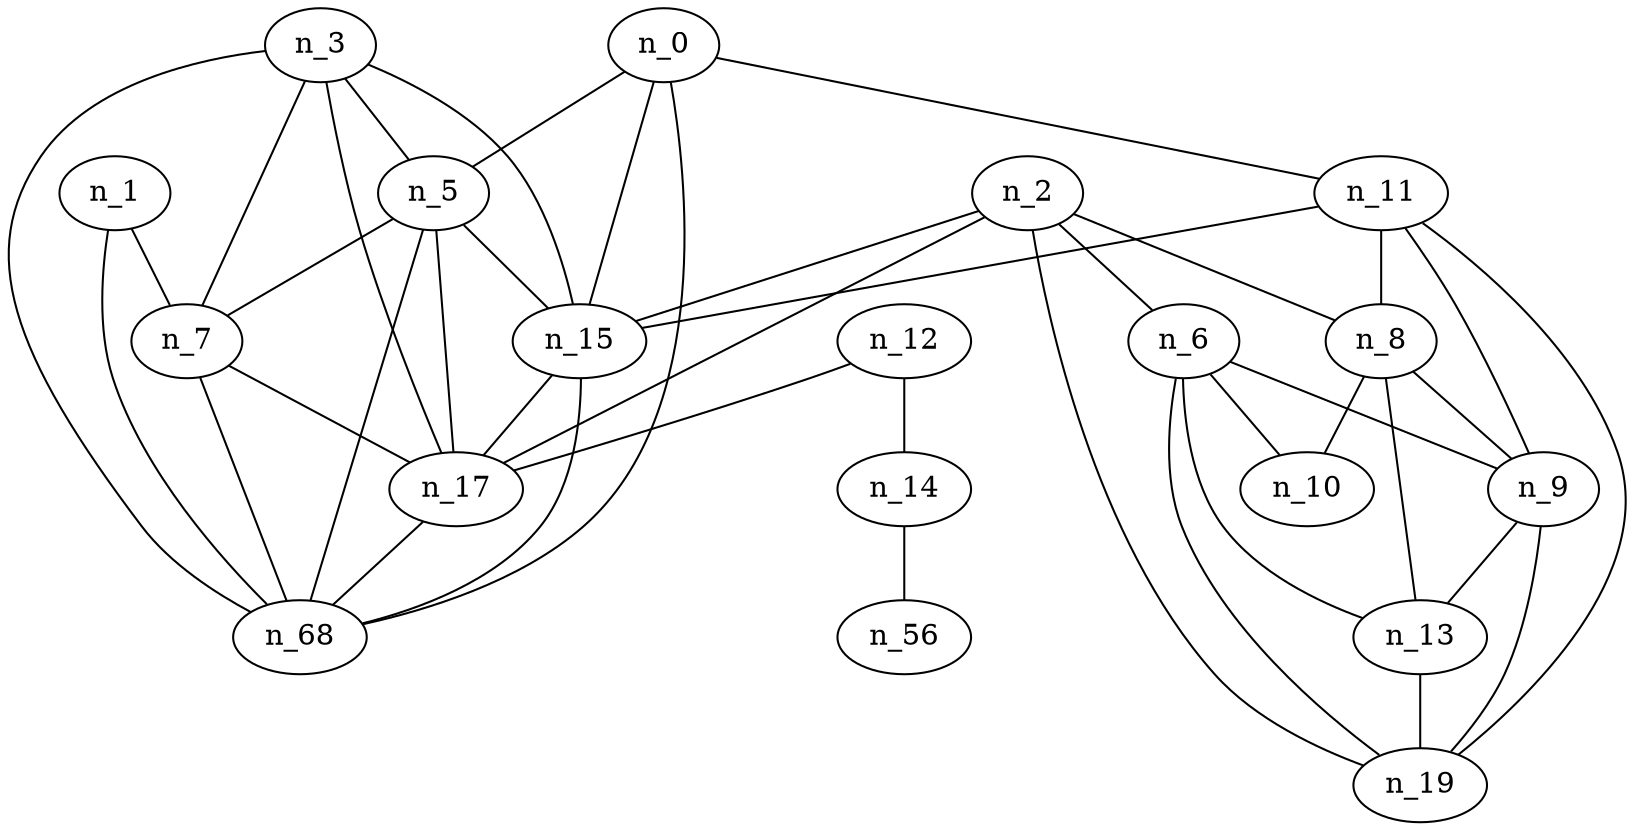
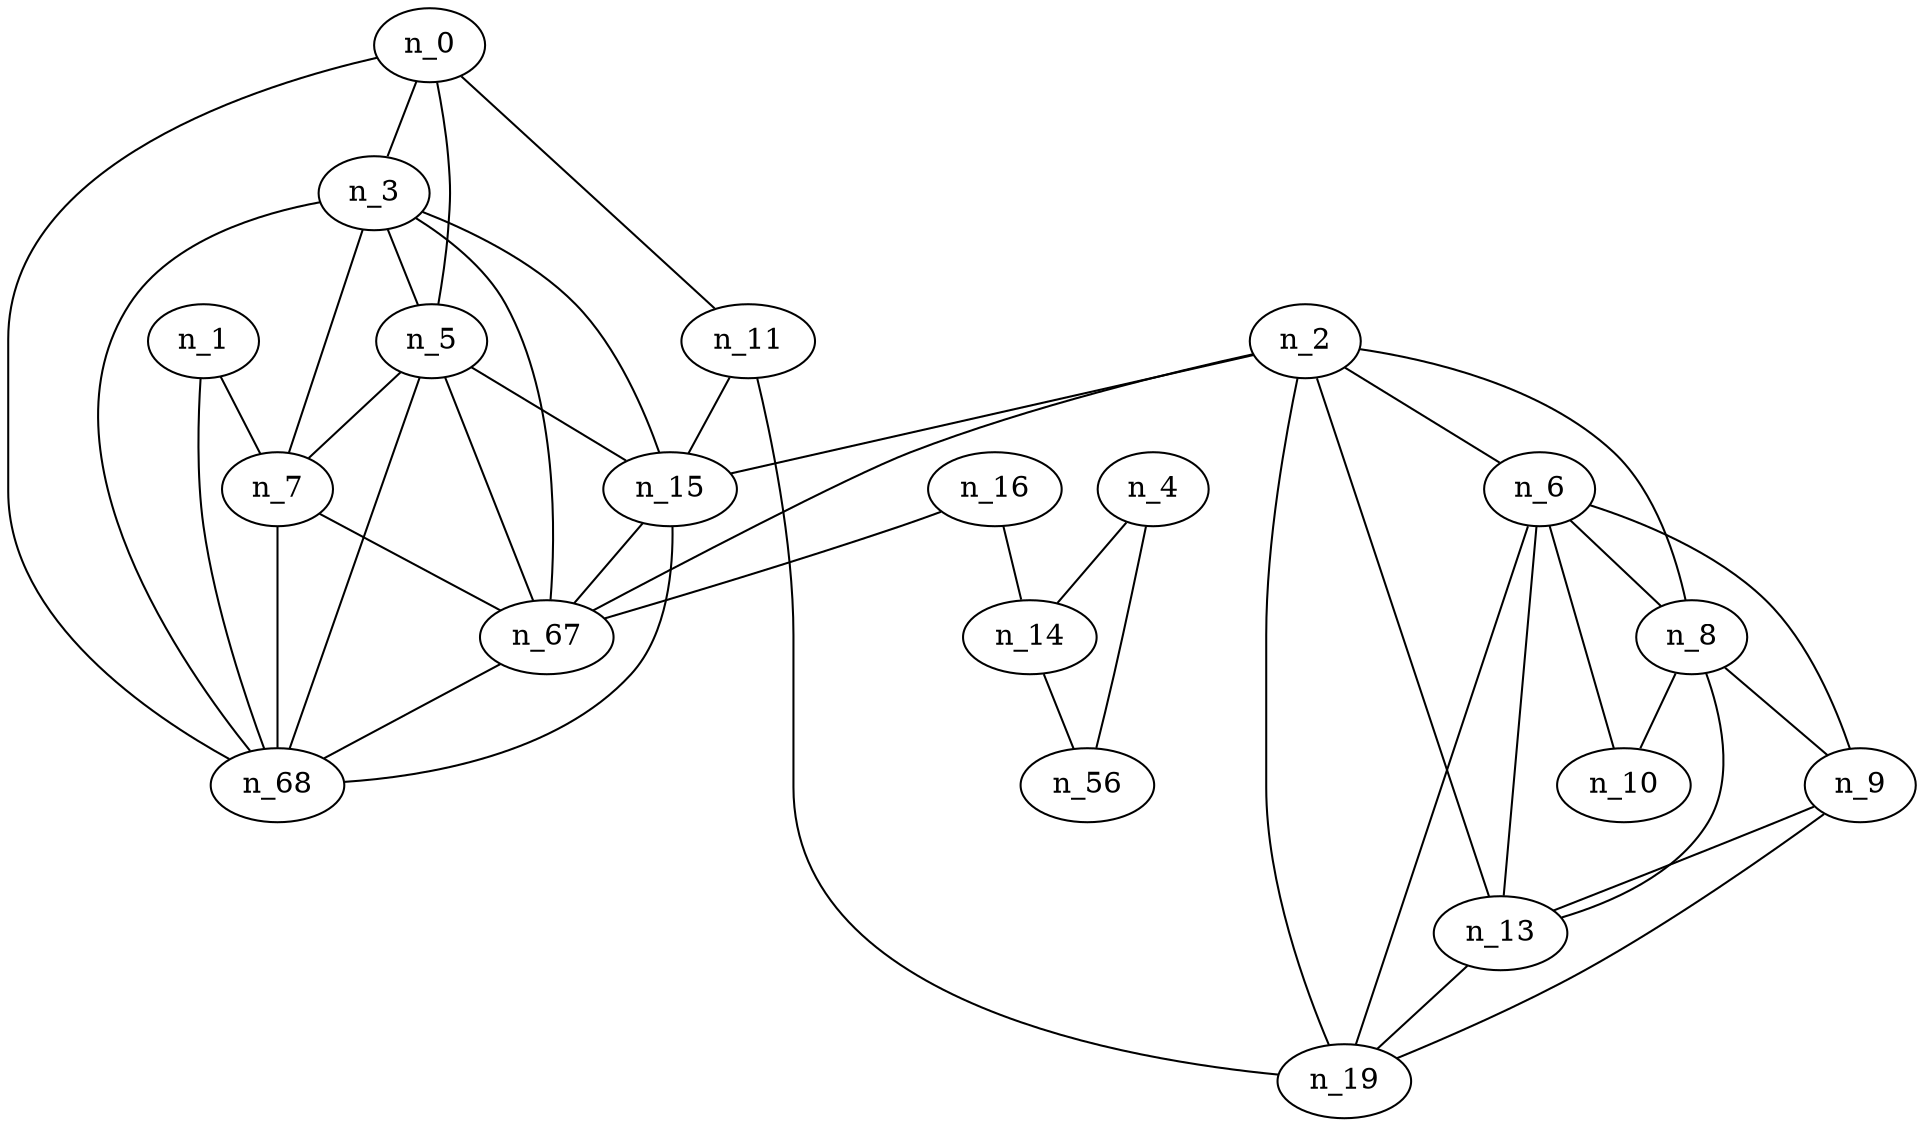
(622, 193) -> (402, 119)
(1381, 267) -> (1616, 563)
(1473, 337) -> none
(904, 341) -> (995, 489)
(456, 489) -> (547, 637)
none -> (1153, 489)
none -> (1403, 637)
